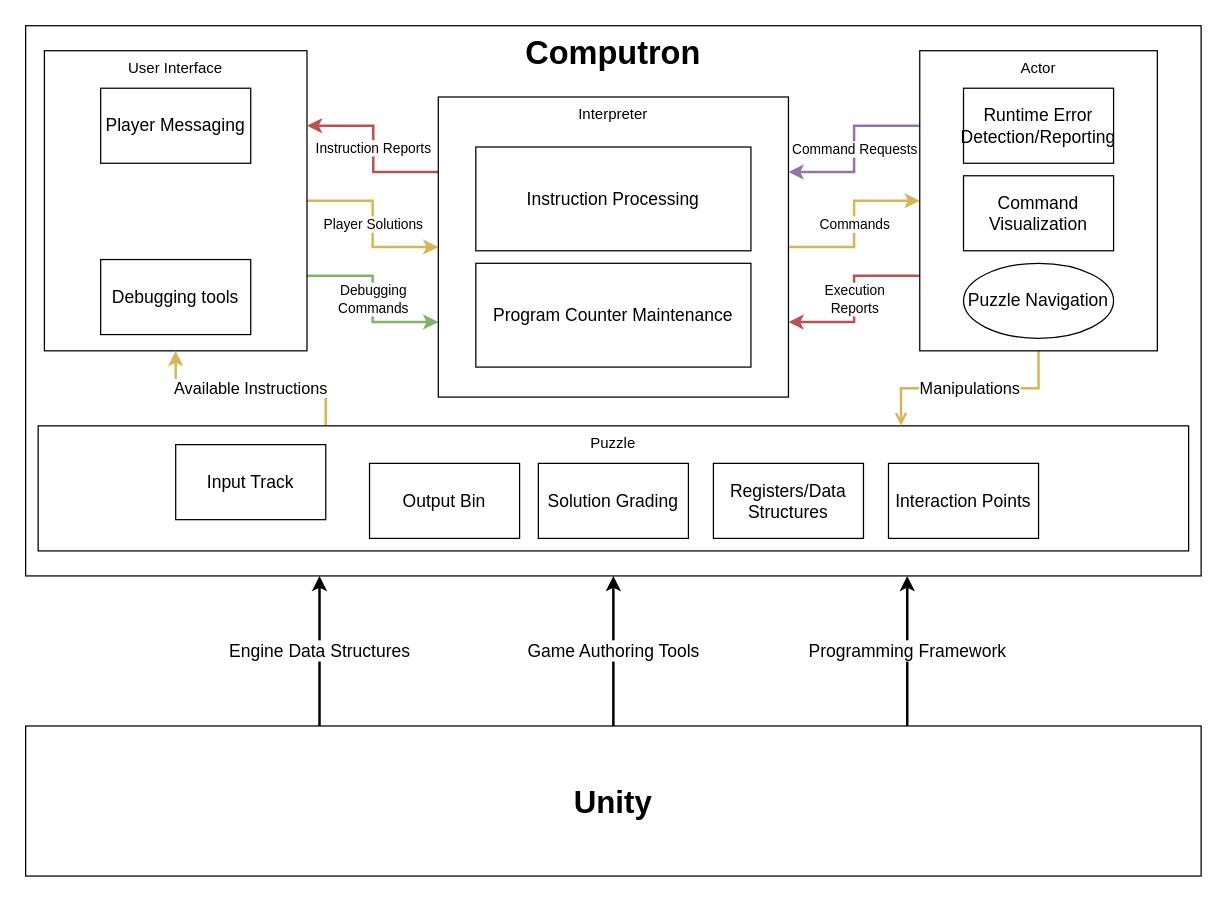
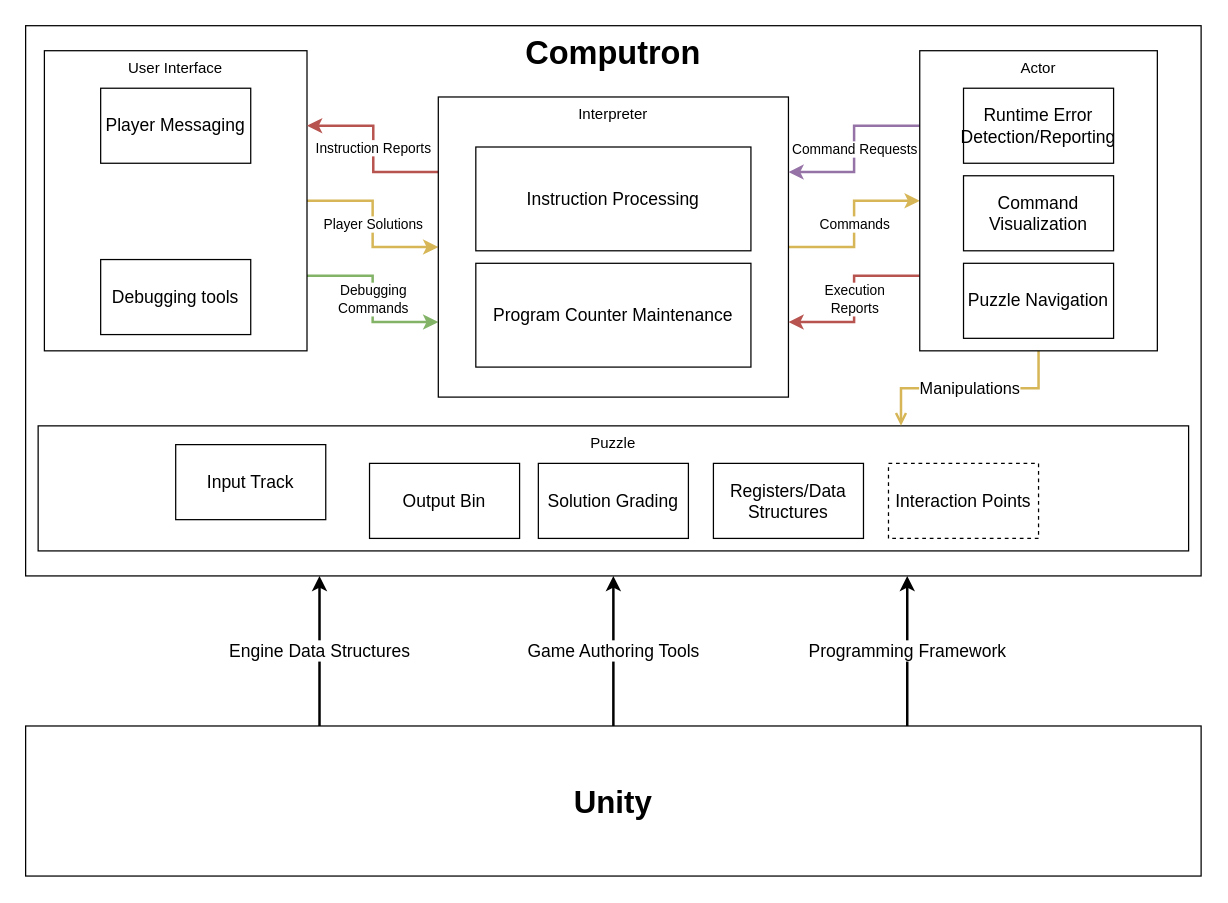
(1038, 301) -> (1038, 301)
(256, 388) -> none
(963, 501) -> (963, 501)
